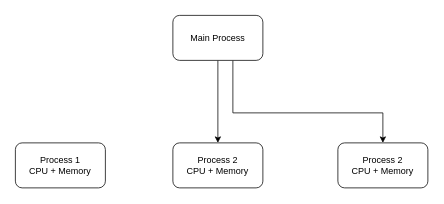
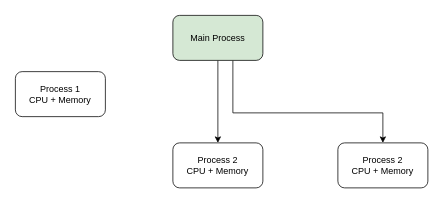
(218, 38) -> (218, 38)
(60, 165) -> (60, 94)
